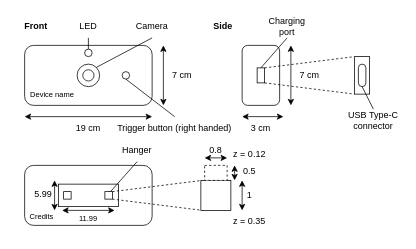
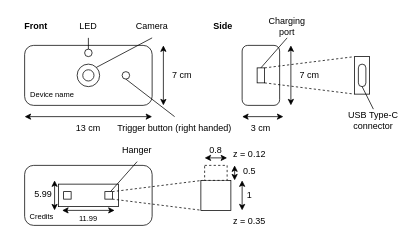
(88, 128) -> (88, 128)
